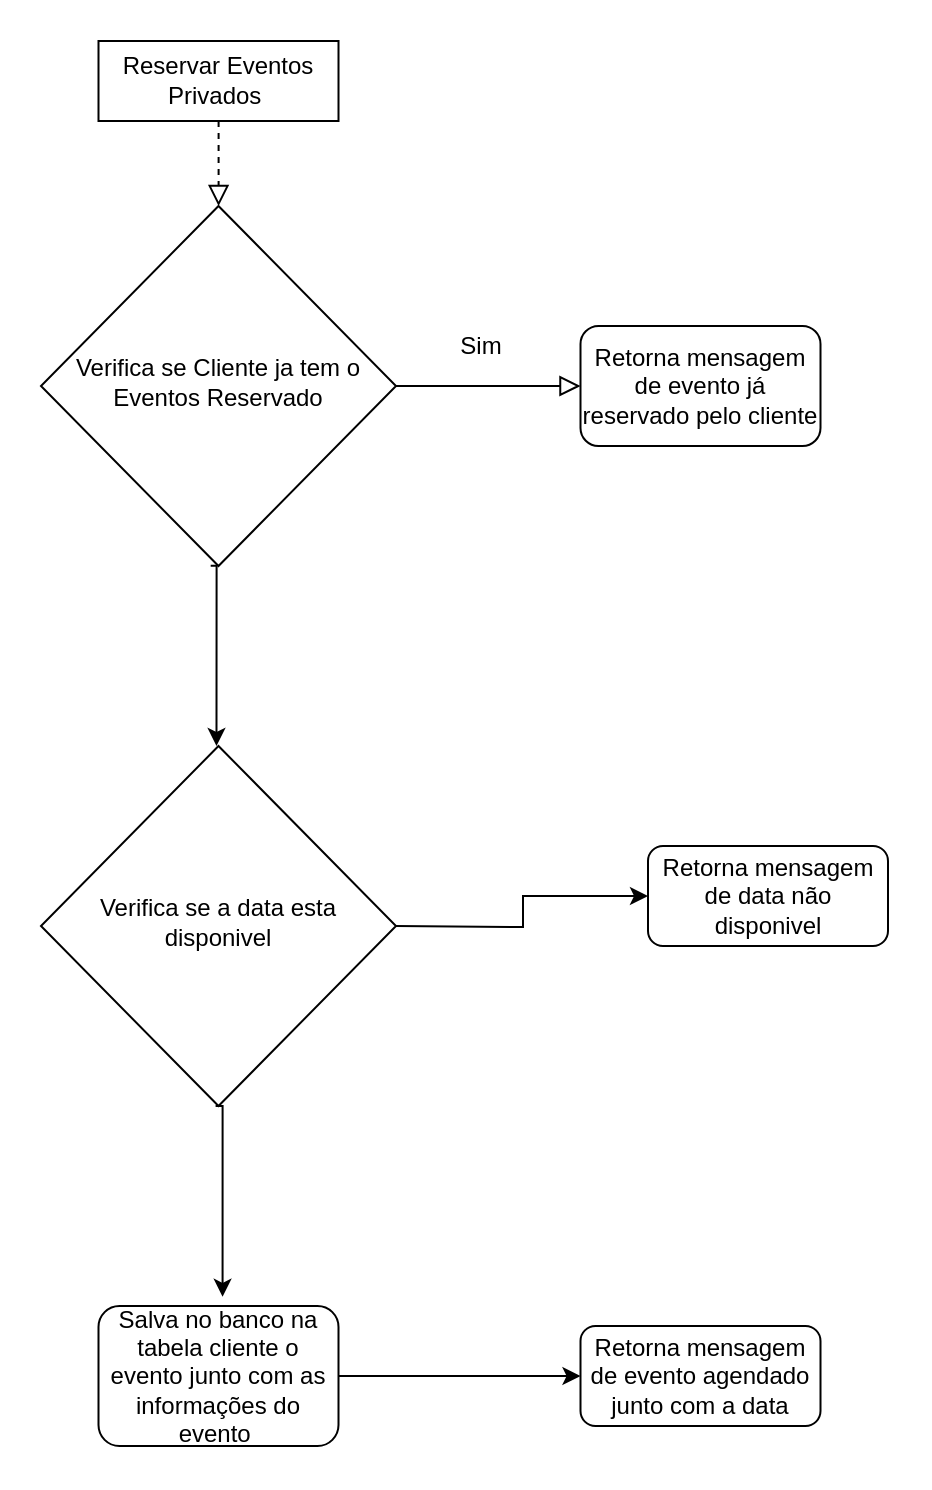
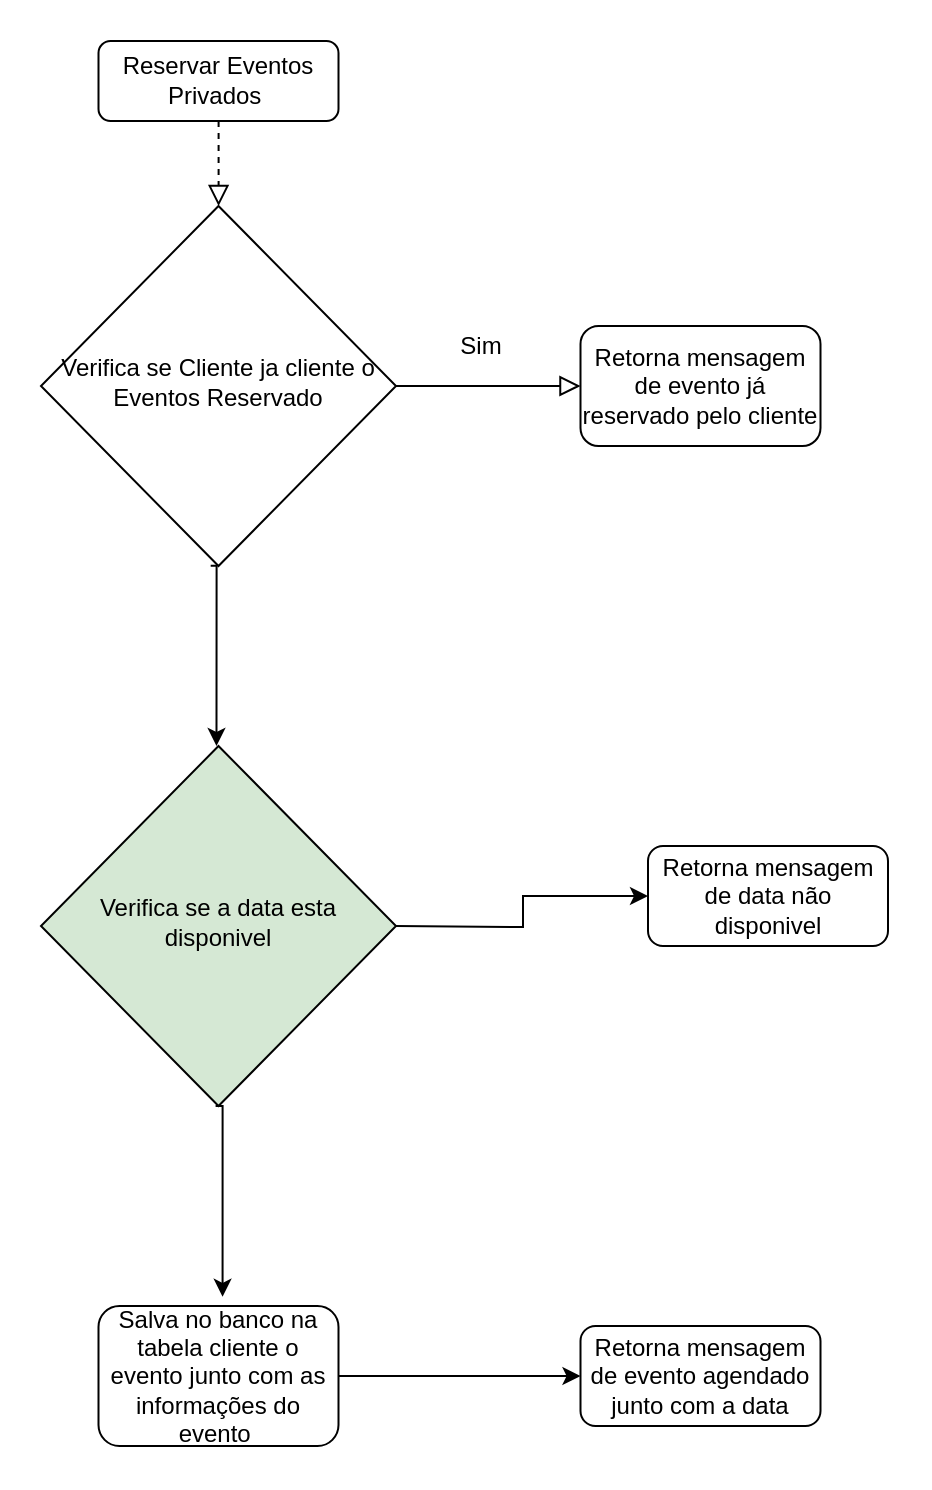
(219, 81) -> (219, 81)
(219, 383) -> (219, 383)
(219, 926) -> (219, 926)
